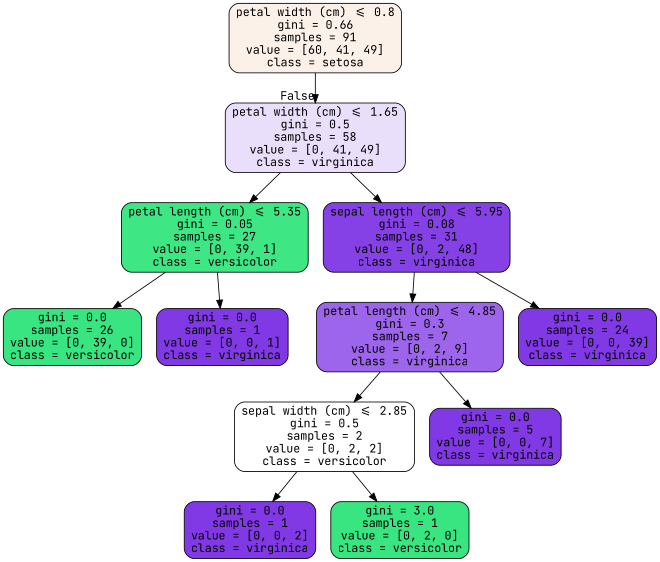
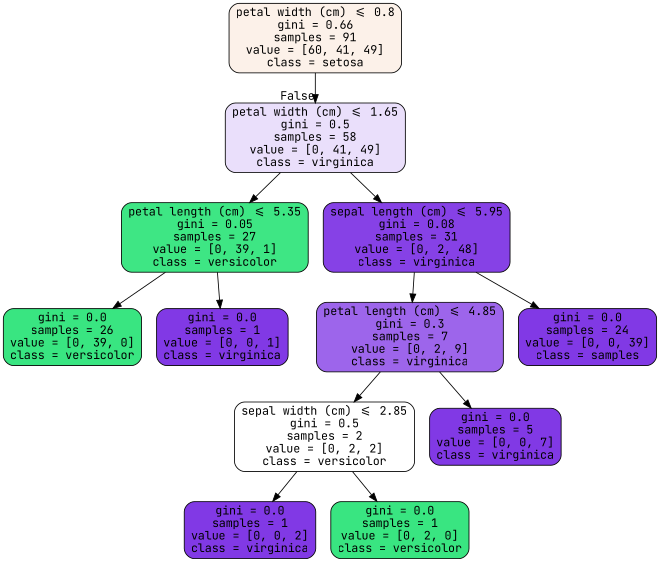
(588, 337) -> (588, 337)
(400, 530) -> (400, 530)
